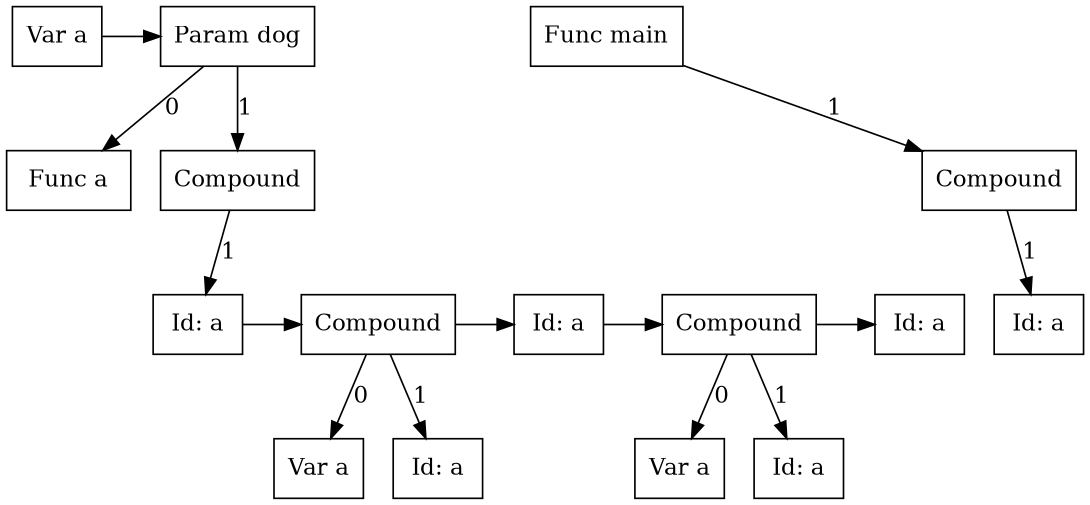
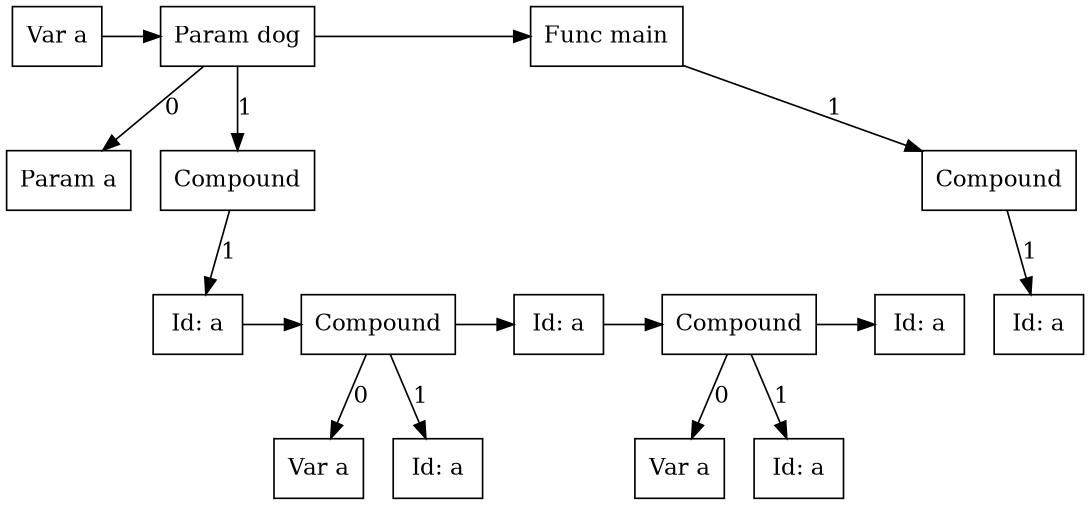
none -> (414, 36)
(69, 180) -> (69, 180)
